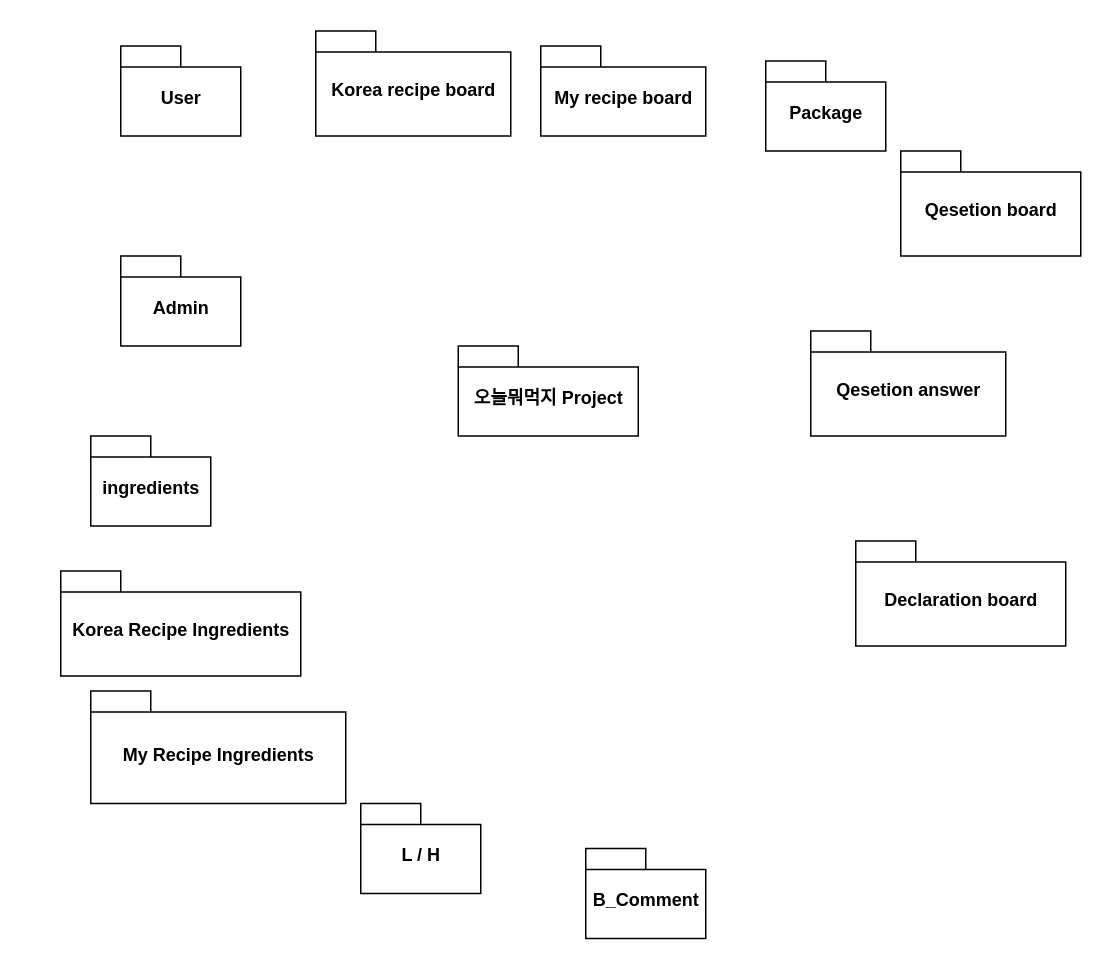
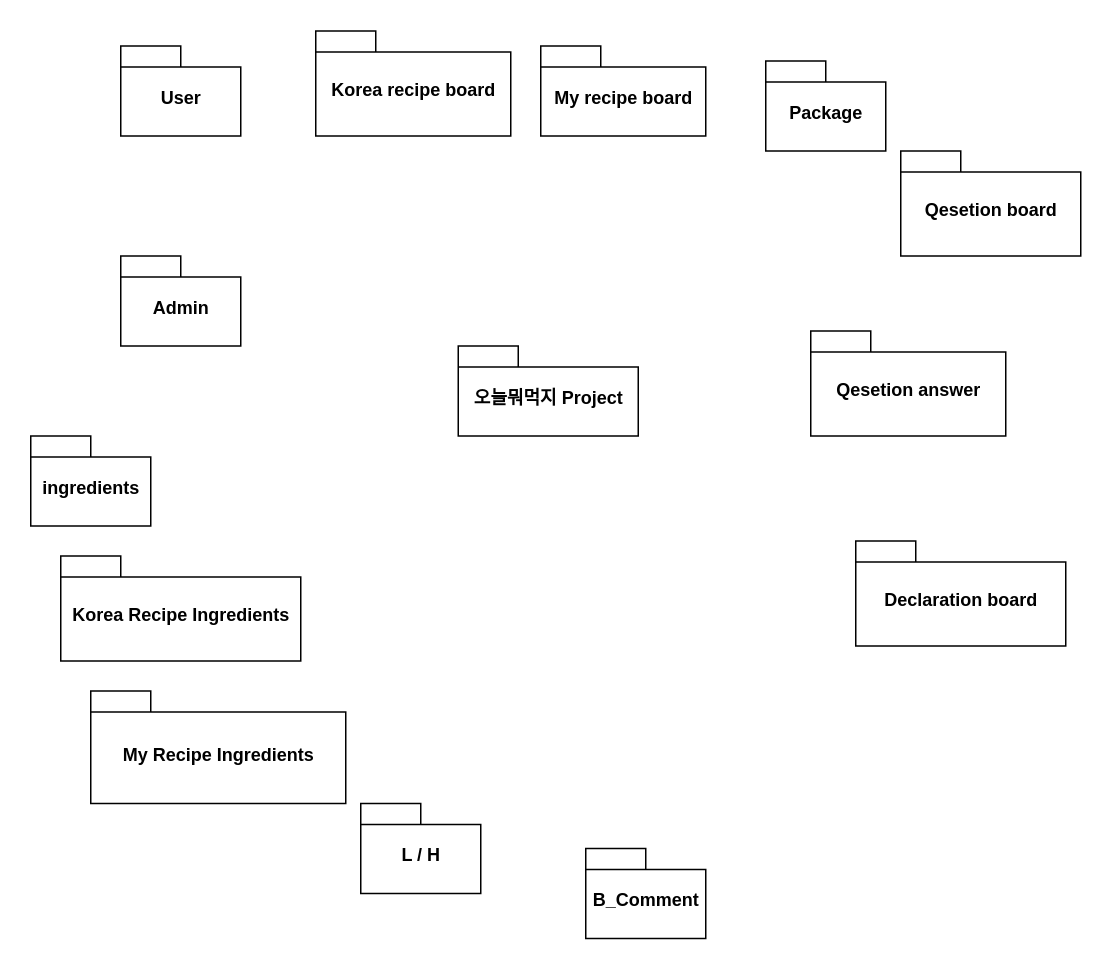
(151, 481) -> (91, 481)
(181, 623) -> (181, 608)
